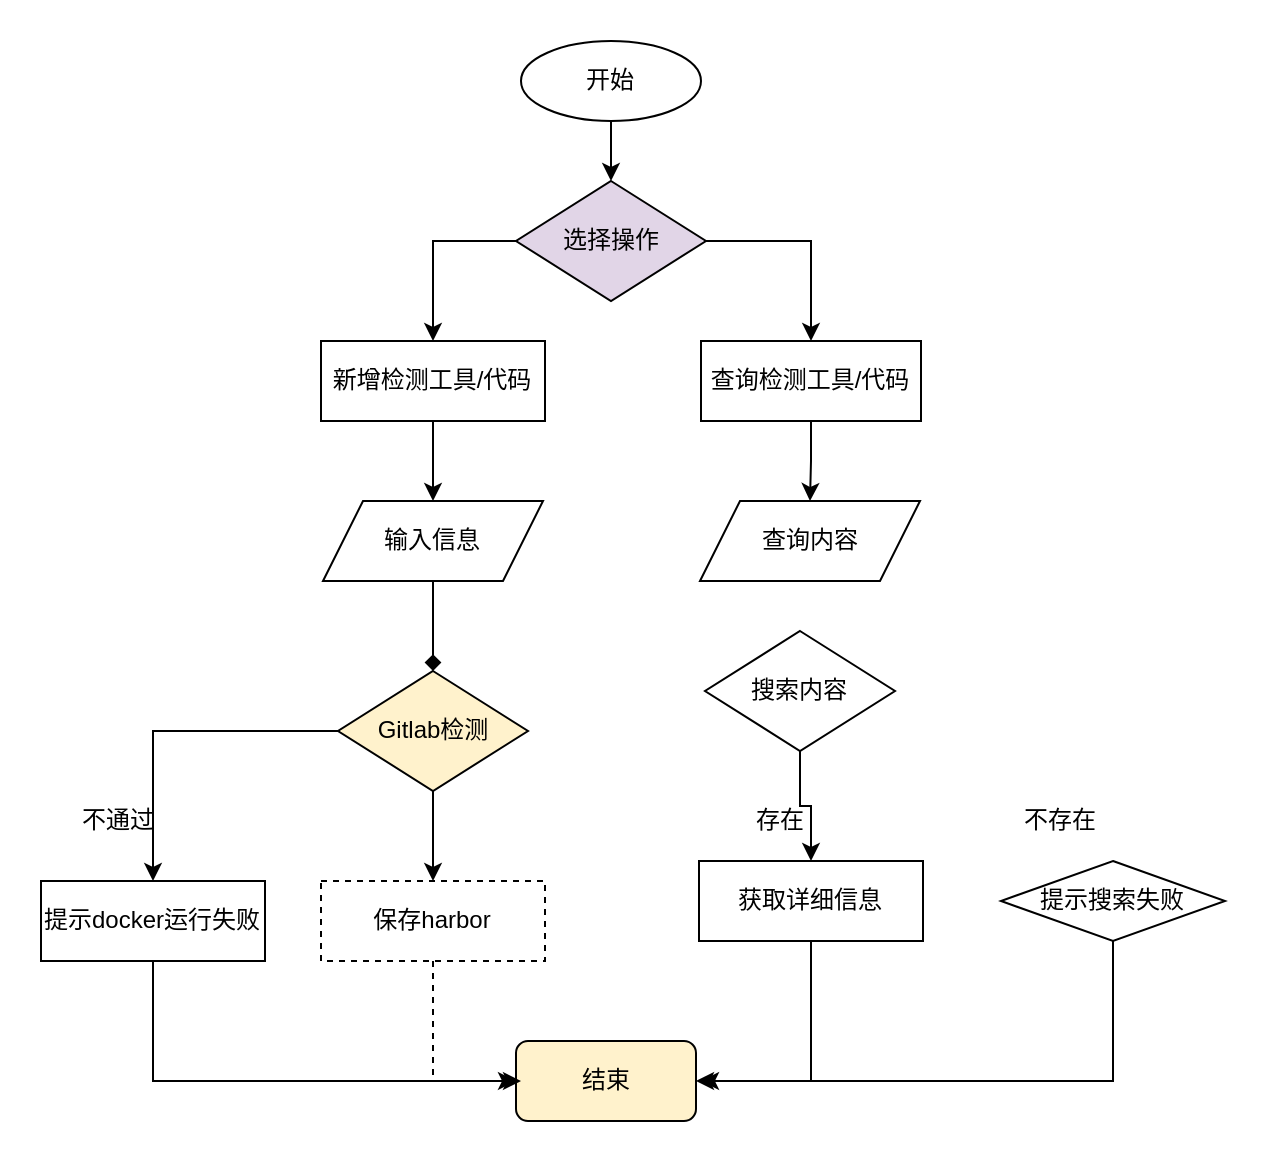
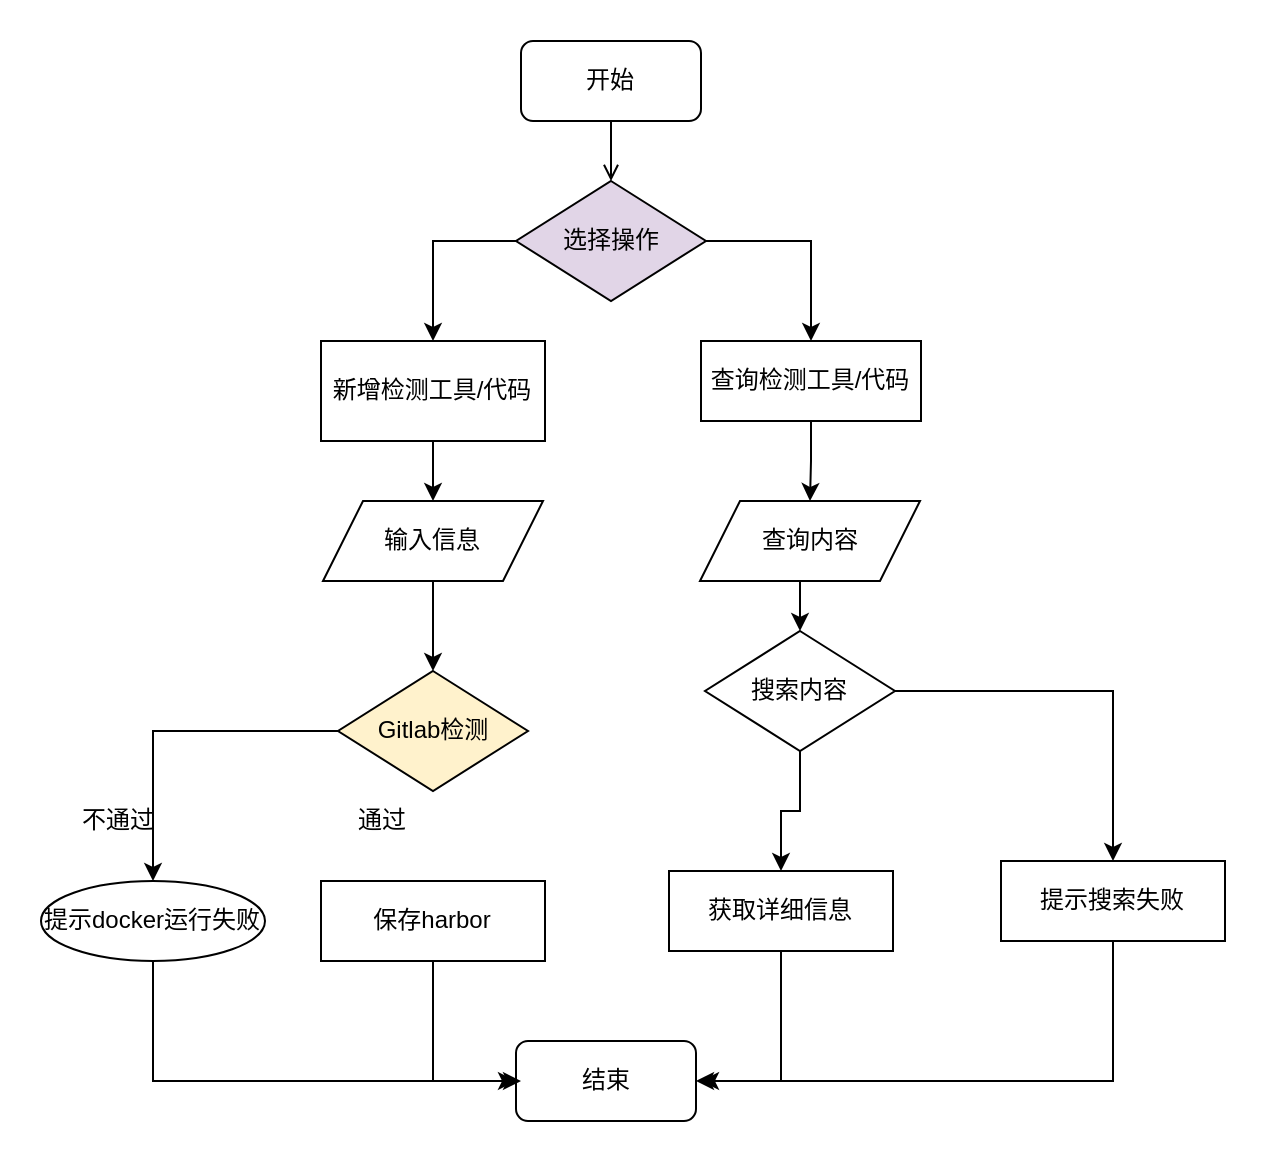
(611, 81) -> (611, 81)
(611, 166) -> (611, 168)
(433, 381) -> (433, 391)
none -> (800, 598)
(433, 655) -> (433, 656)
none -> (1082, 691)
none -> (383, 821)
(781, 821) -> none
(1061, 821) -> none
(433, 829) -> none
(811, 901) -> (781, 911)
(1113, 901) -> (1113, 901)
(153, 921) -> (153, 921)
(433, 921) -> (433, 921)
(433, 1019) -> (433, 1019)
(606, 1081) -> (606, 1081)
